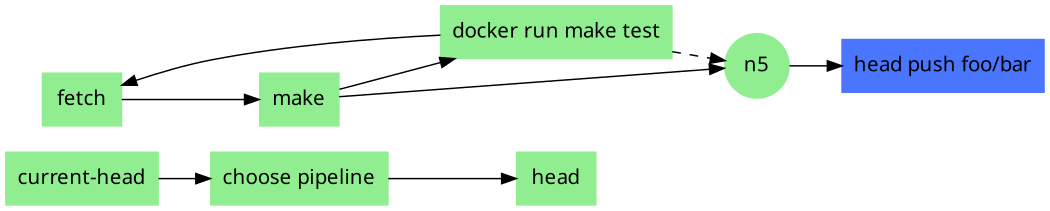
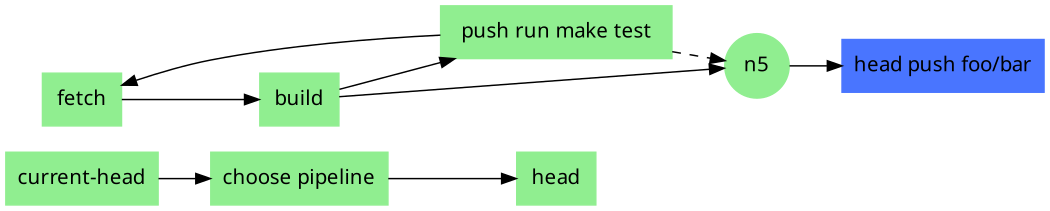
(556, 32) -> (556, 32)
(299, 100) -> (299, 100)
